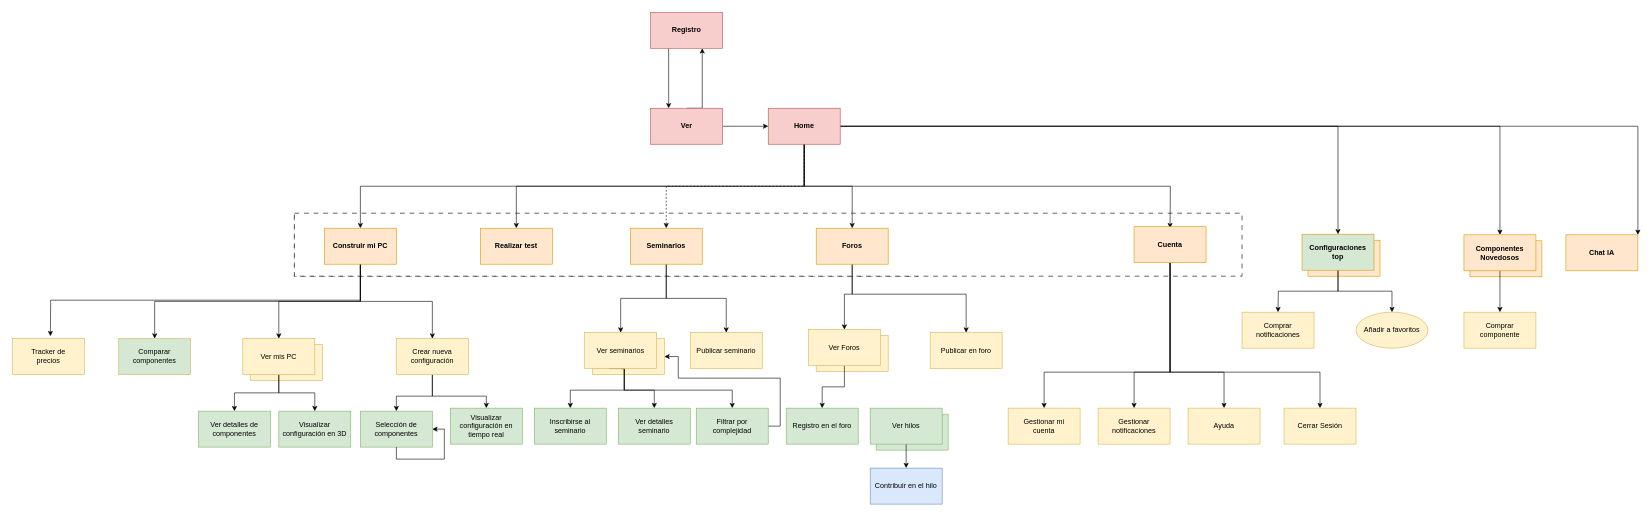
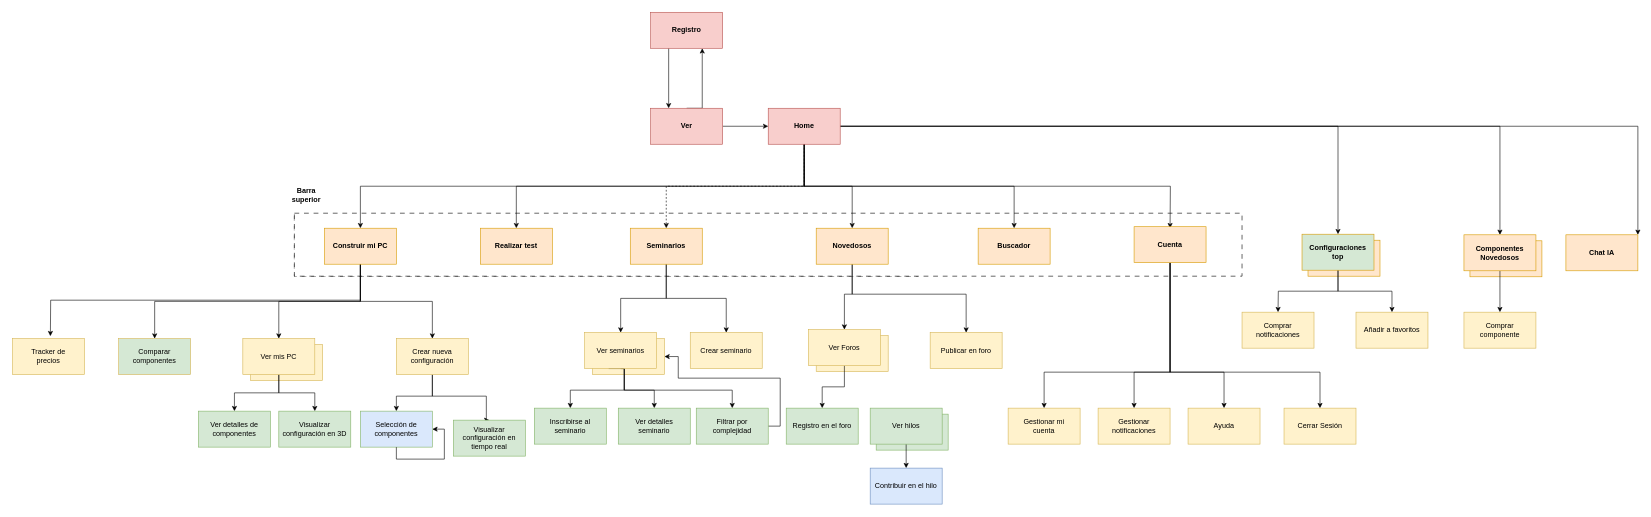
none -> (306, 195)
none -> (1014, 222)
(852, 246) -> (852, 246)
none -> (1014, 246)
(1392, 330) -> (1392, 330)
(726, 351) -> (726, 351)
(486, 426) -> (489, 438)
(396, 429) -> (396, 429)
